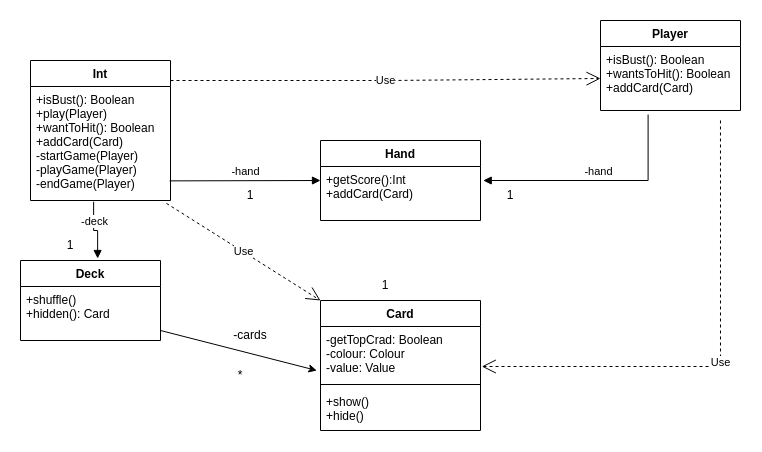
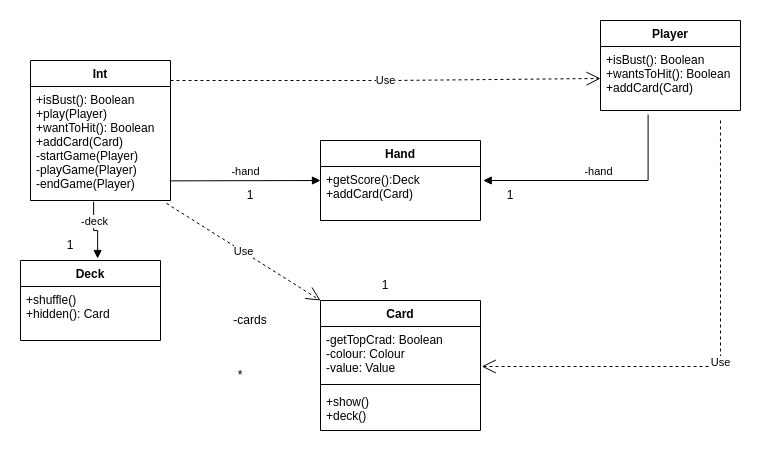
(375, 180) -> (378, 180)
(251, 336) -> (251, 321)
(236, 350) -> none
(350, 402) -> (350, 402)
